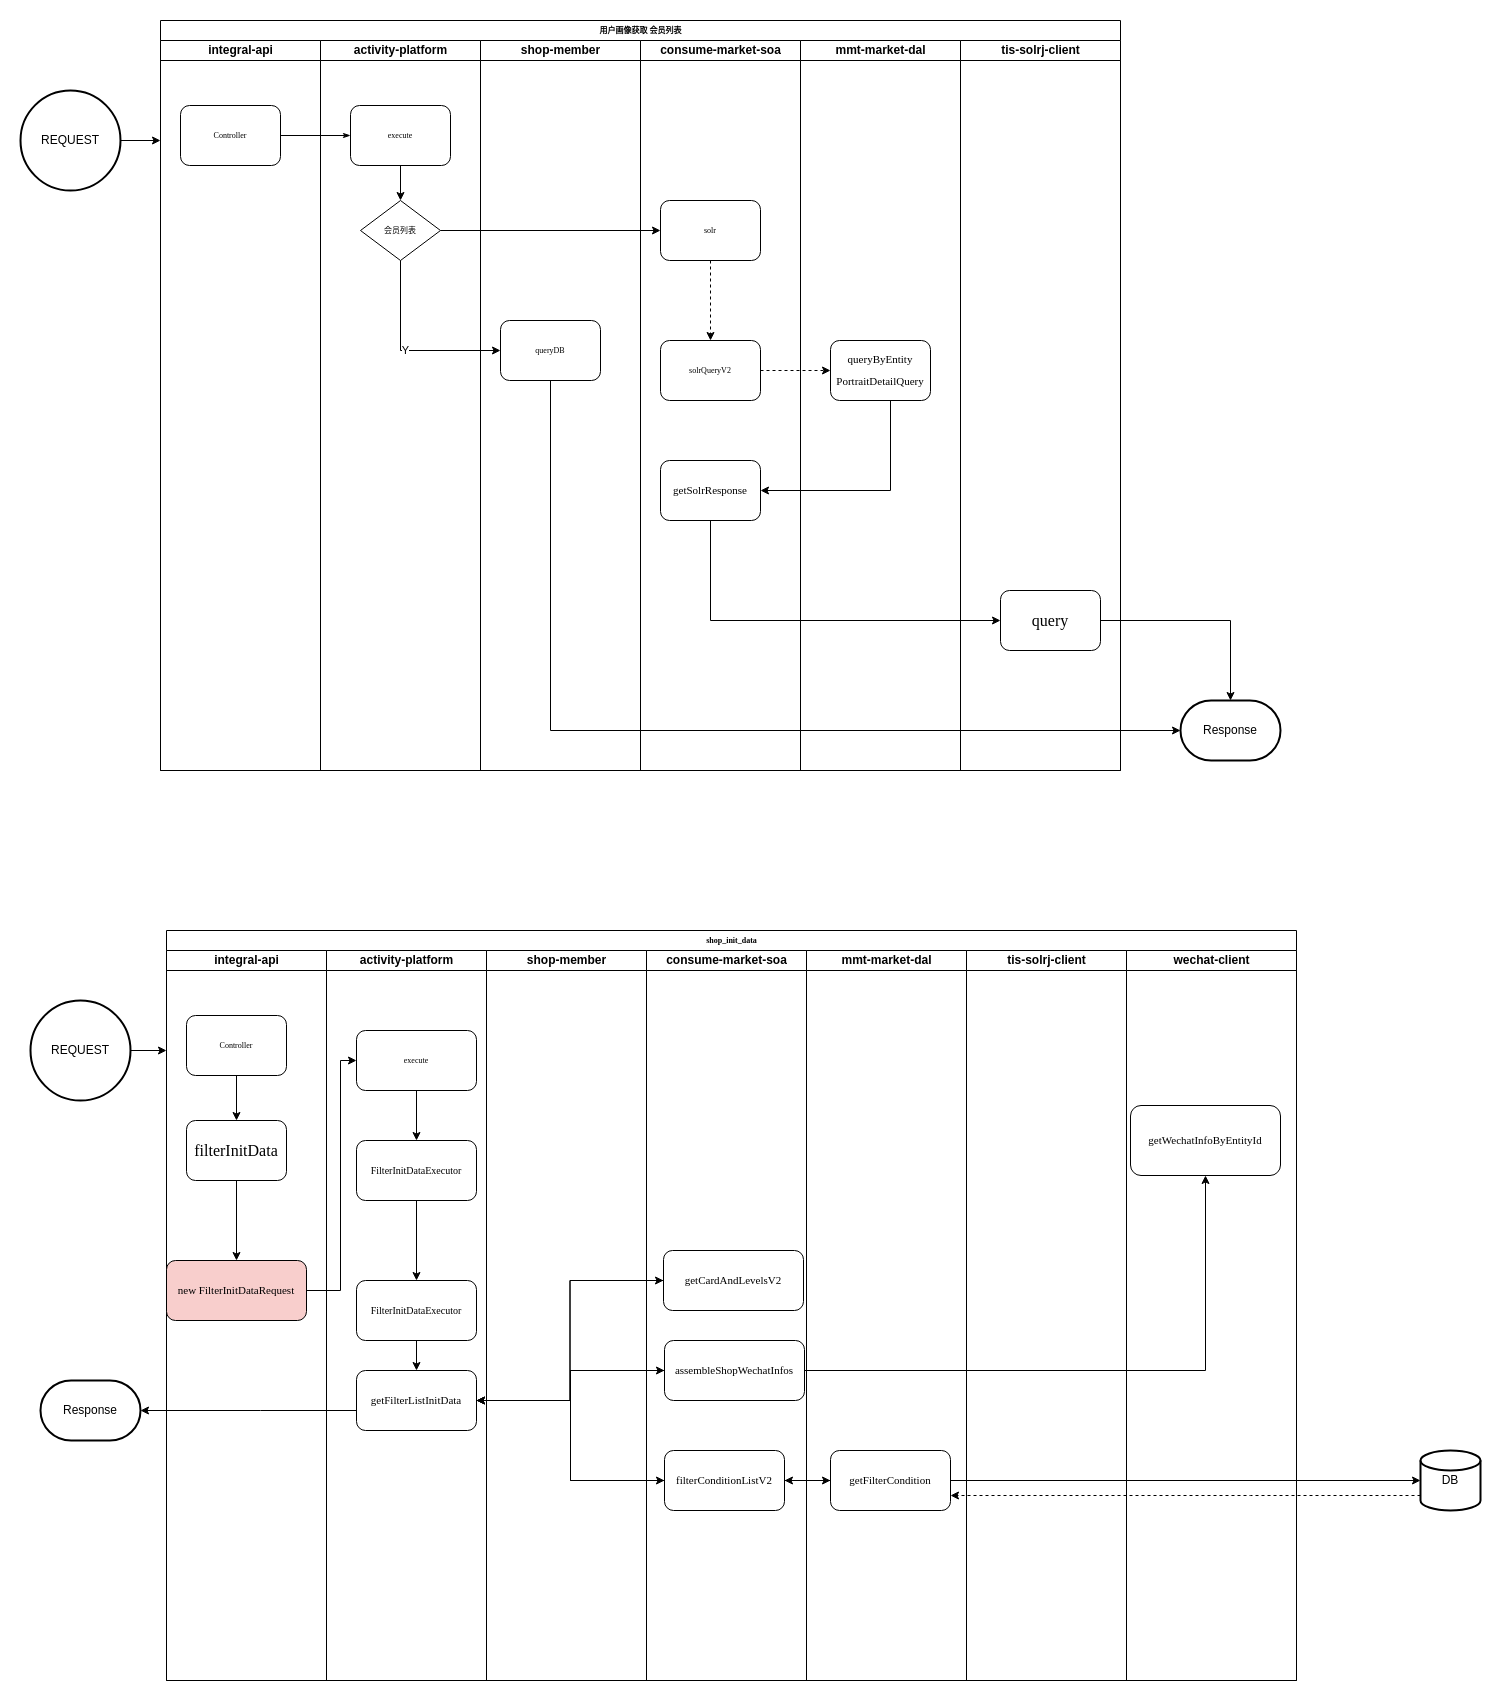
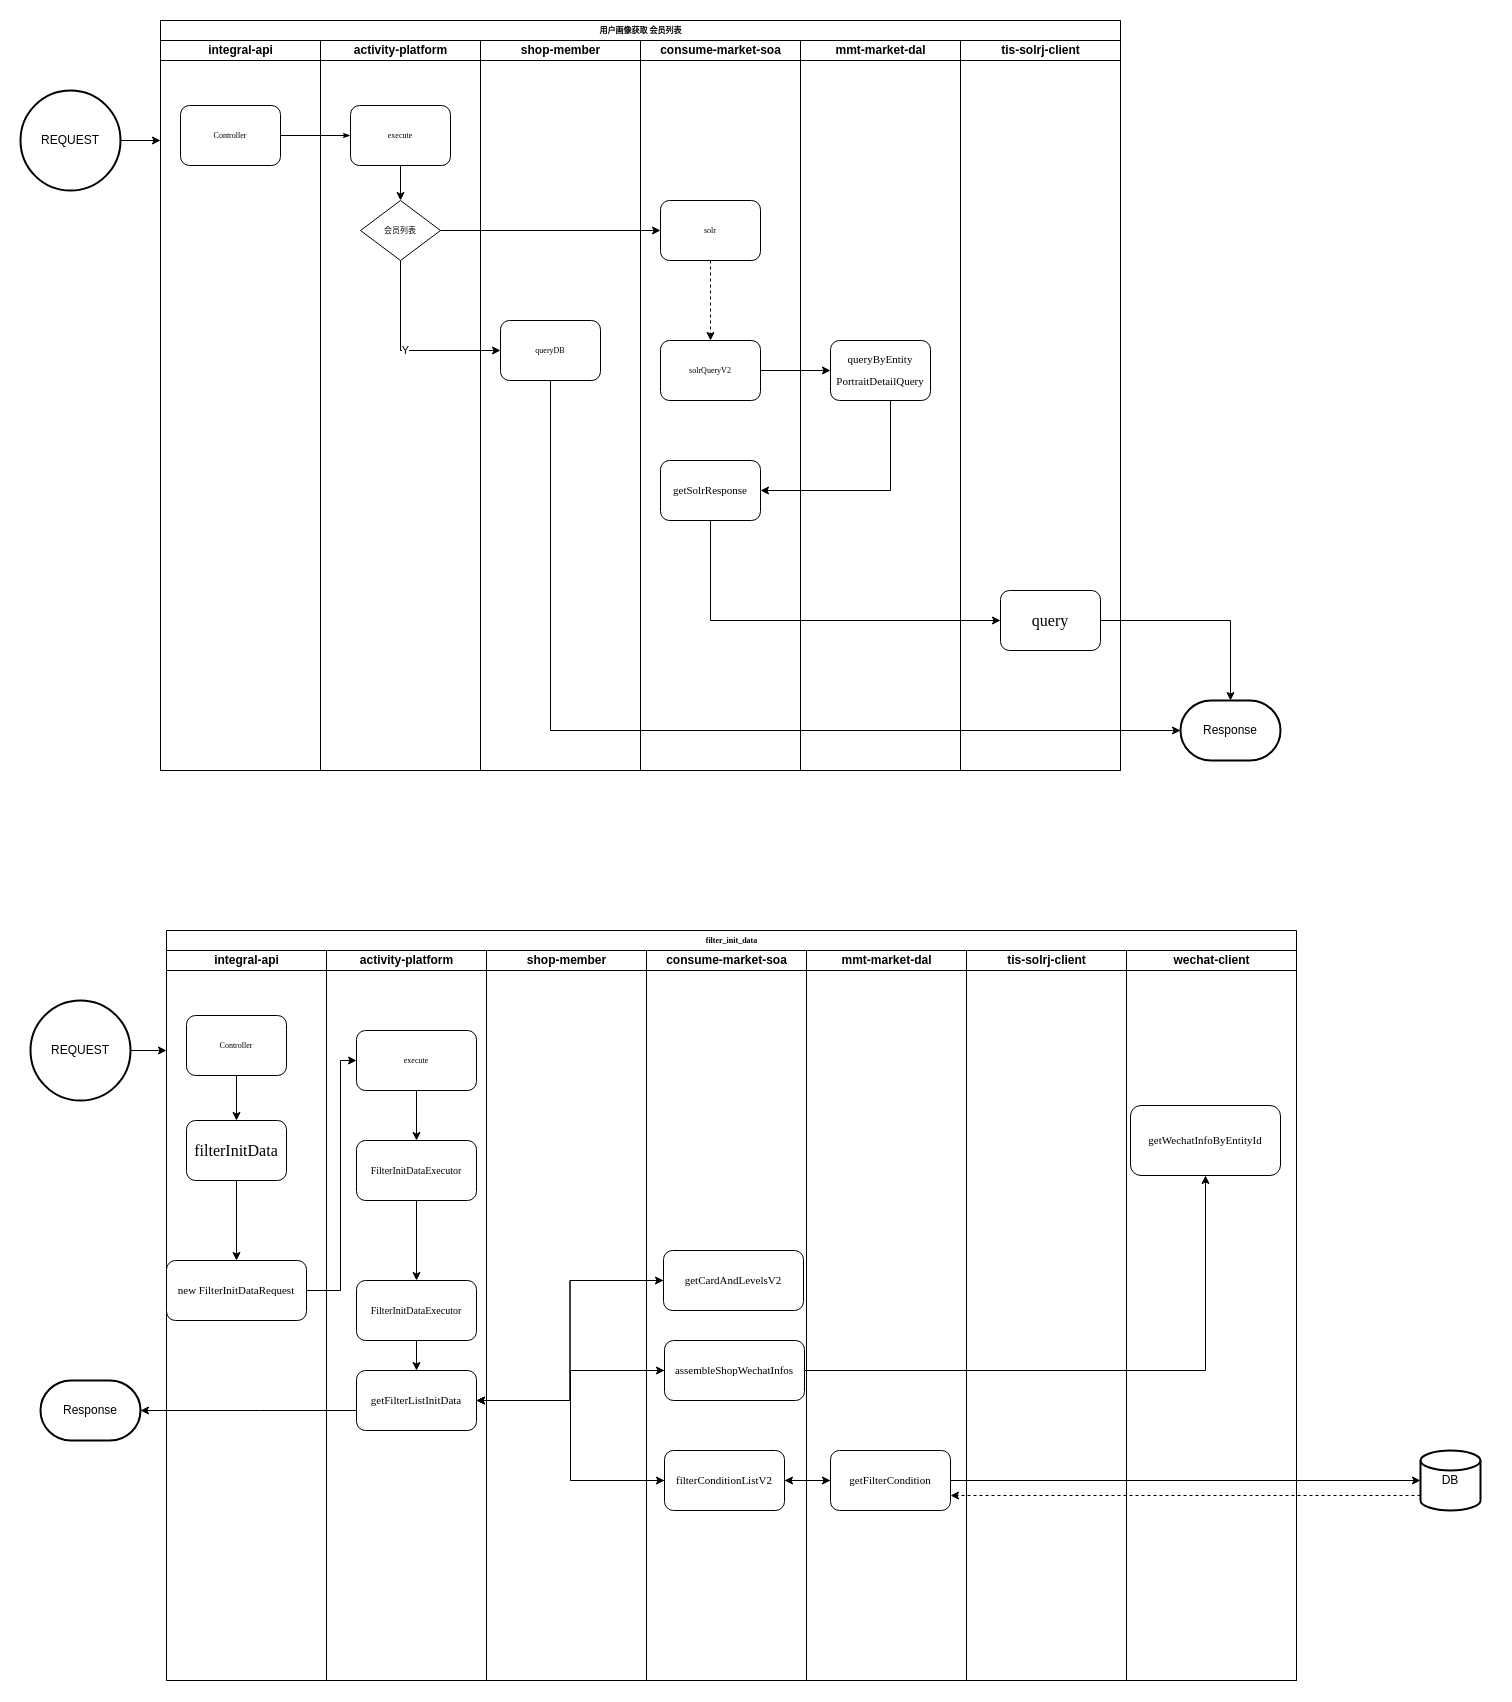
(791, 371) -> (791, 371)
(732, 941) -> (732, 941)
(237, 1291) -> (237, 1291)
